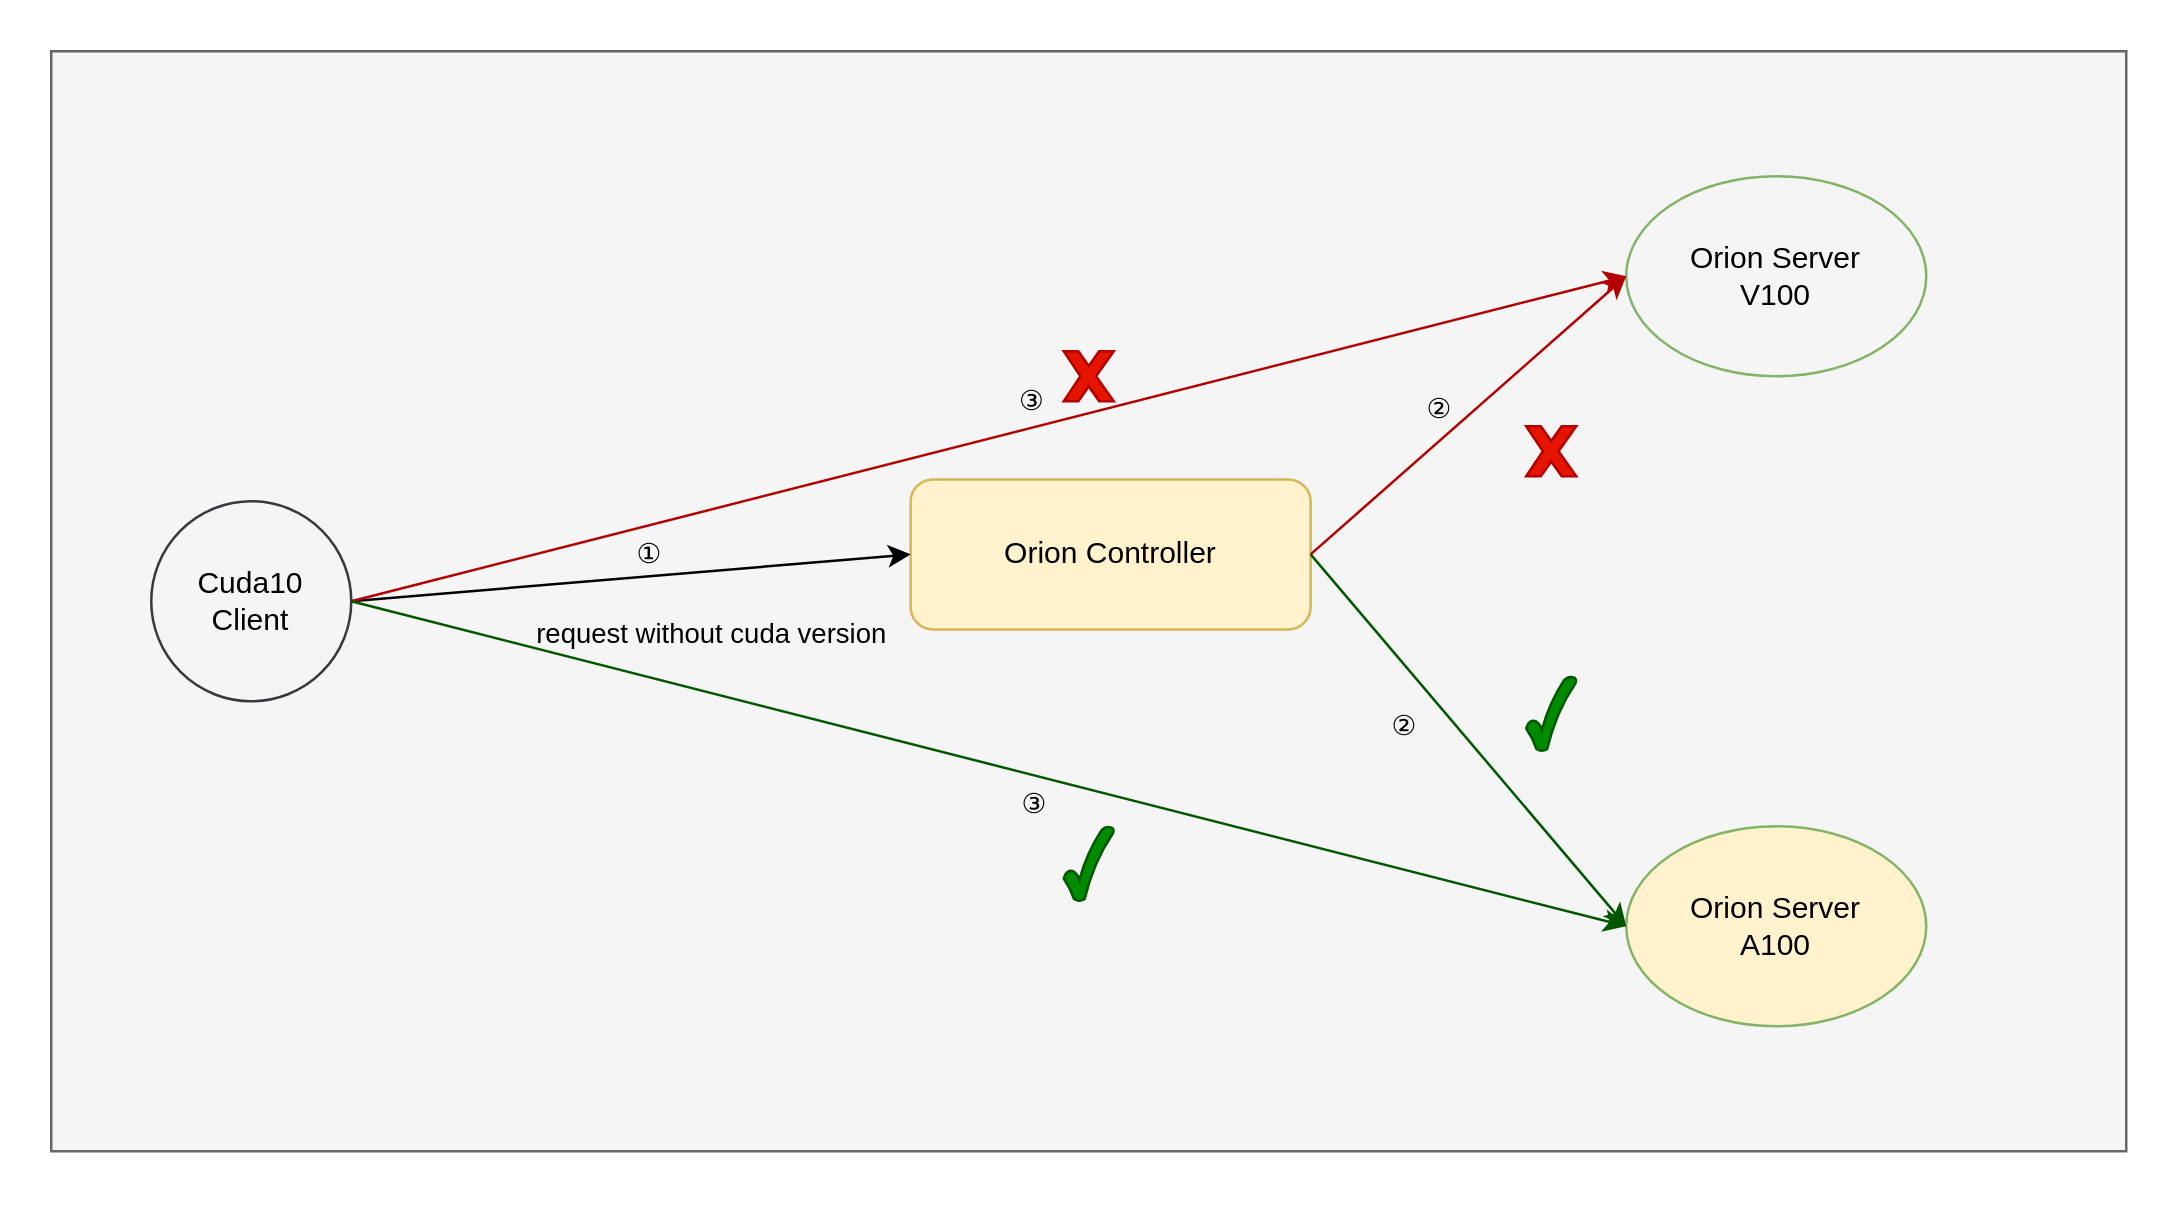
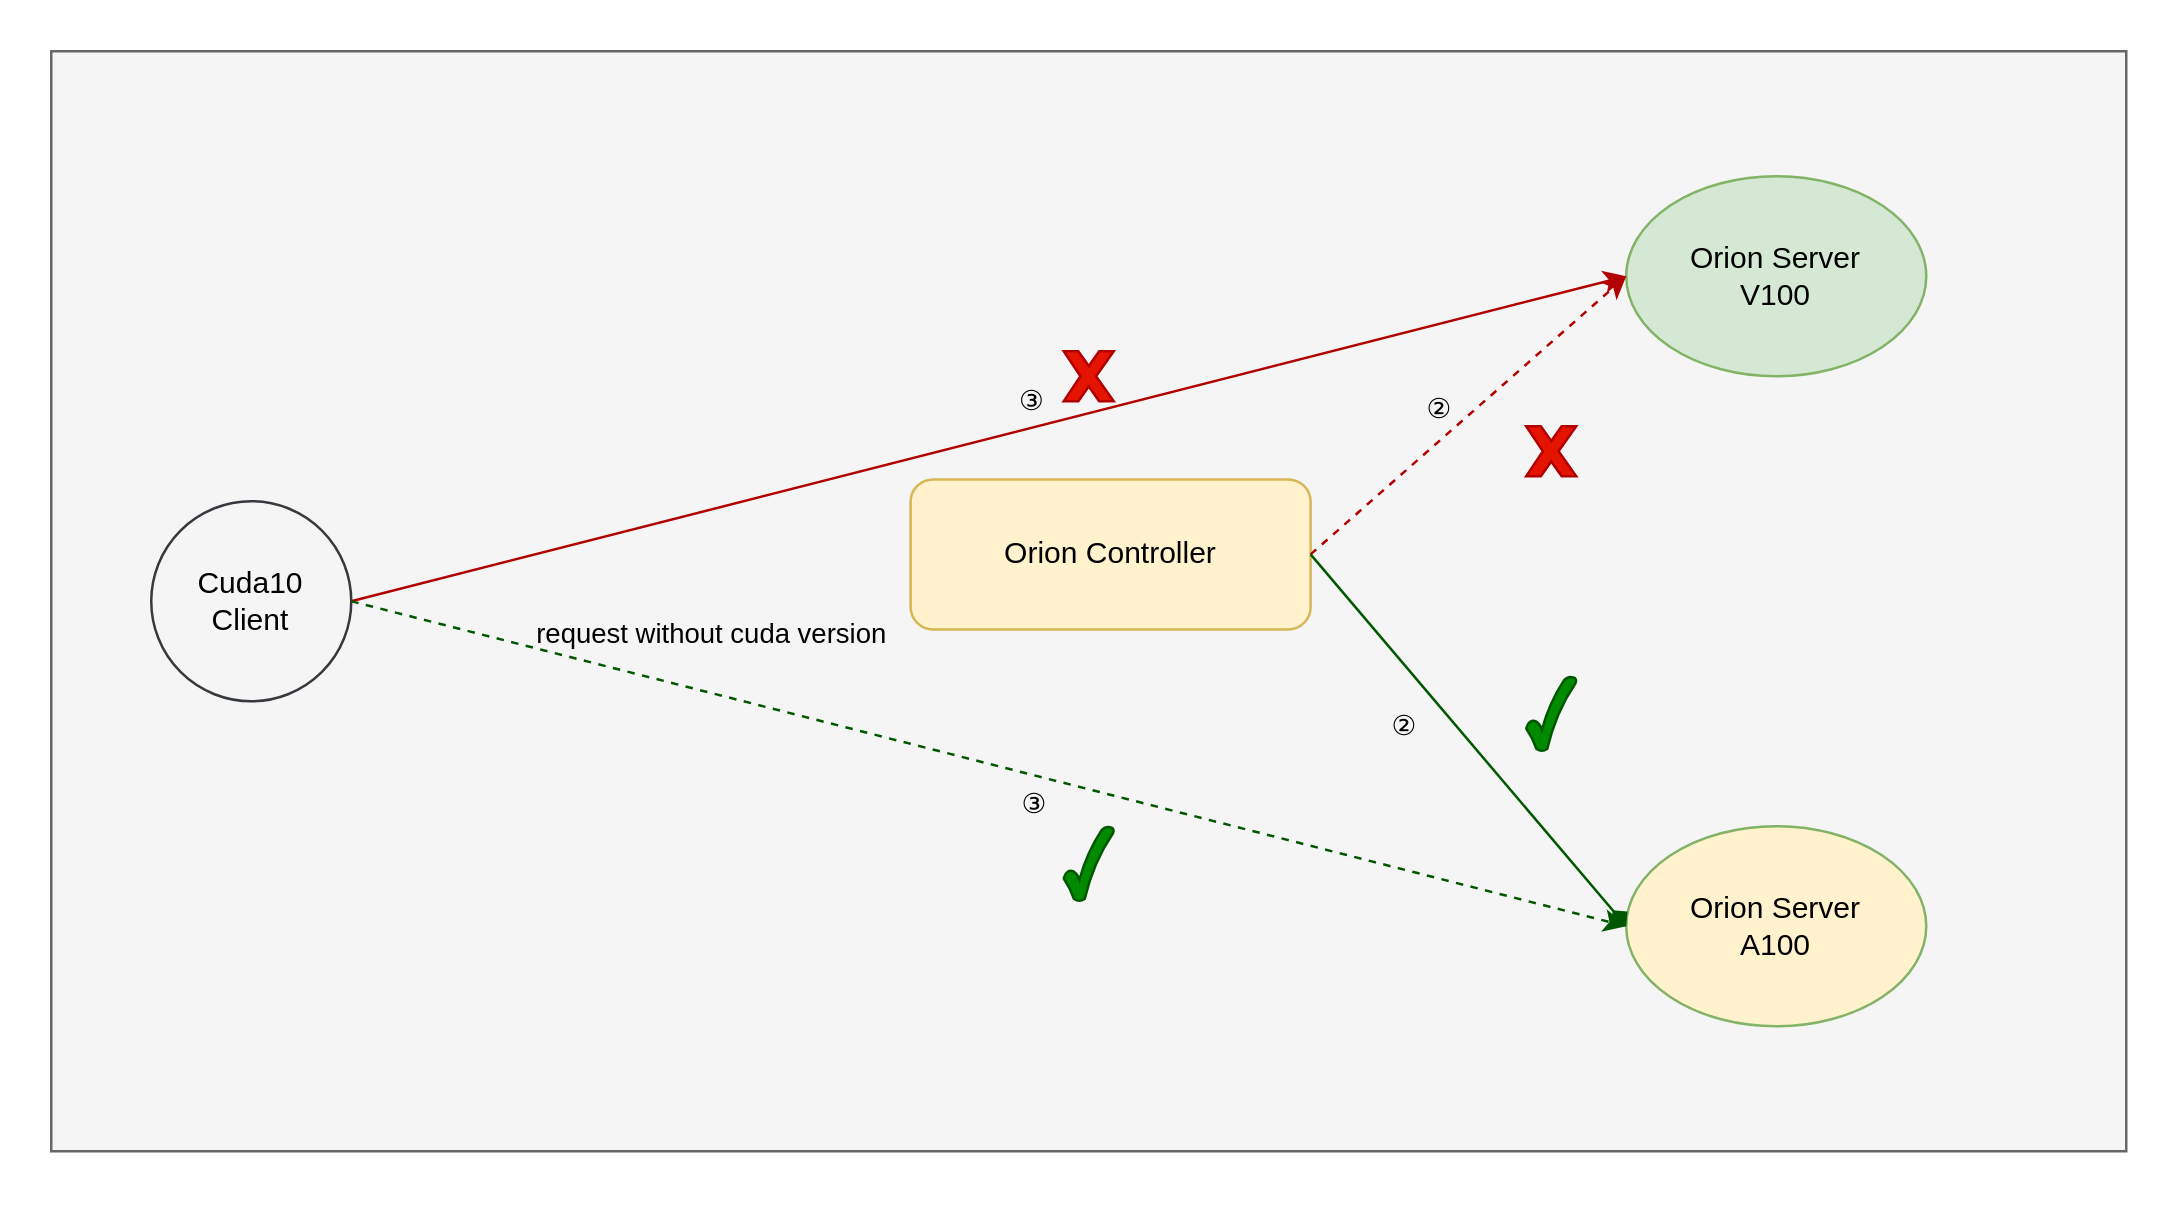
(1776, 276) -> (1776, 276)
(1464, 419) -> (1464, 419)
(635, 577) -> none
(986, 763) -> (986, 763)
(1613, 911) -> (1613, 911)
